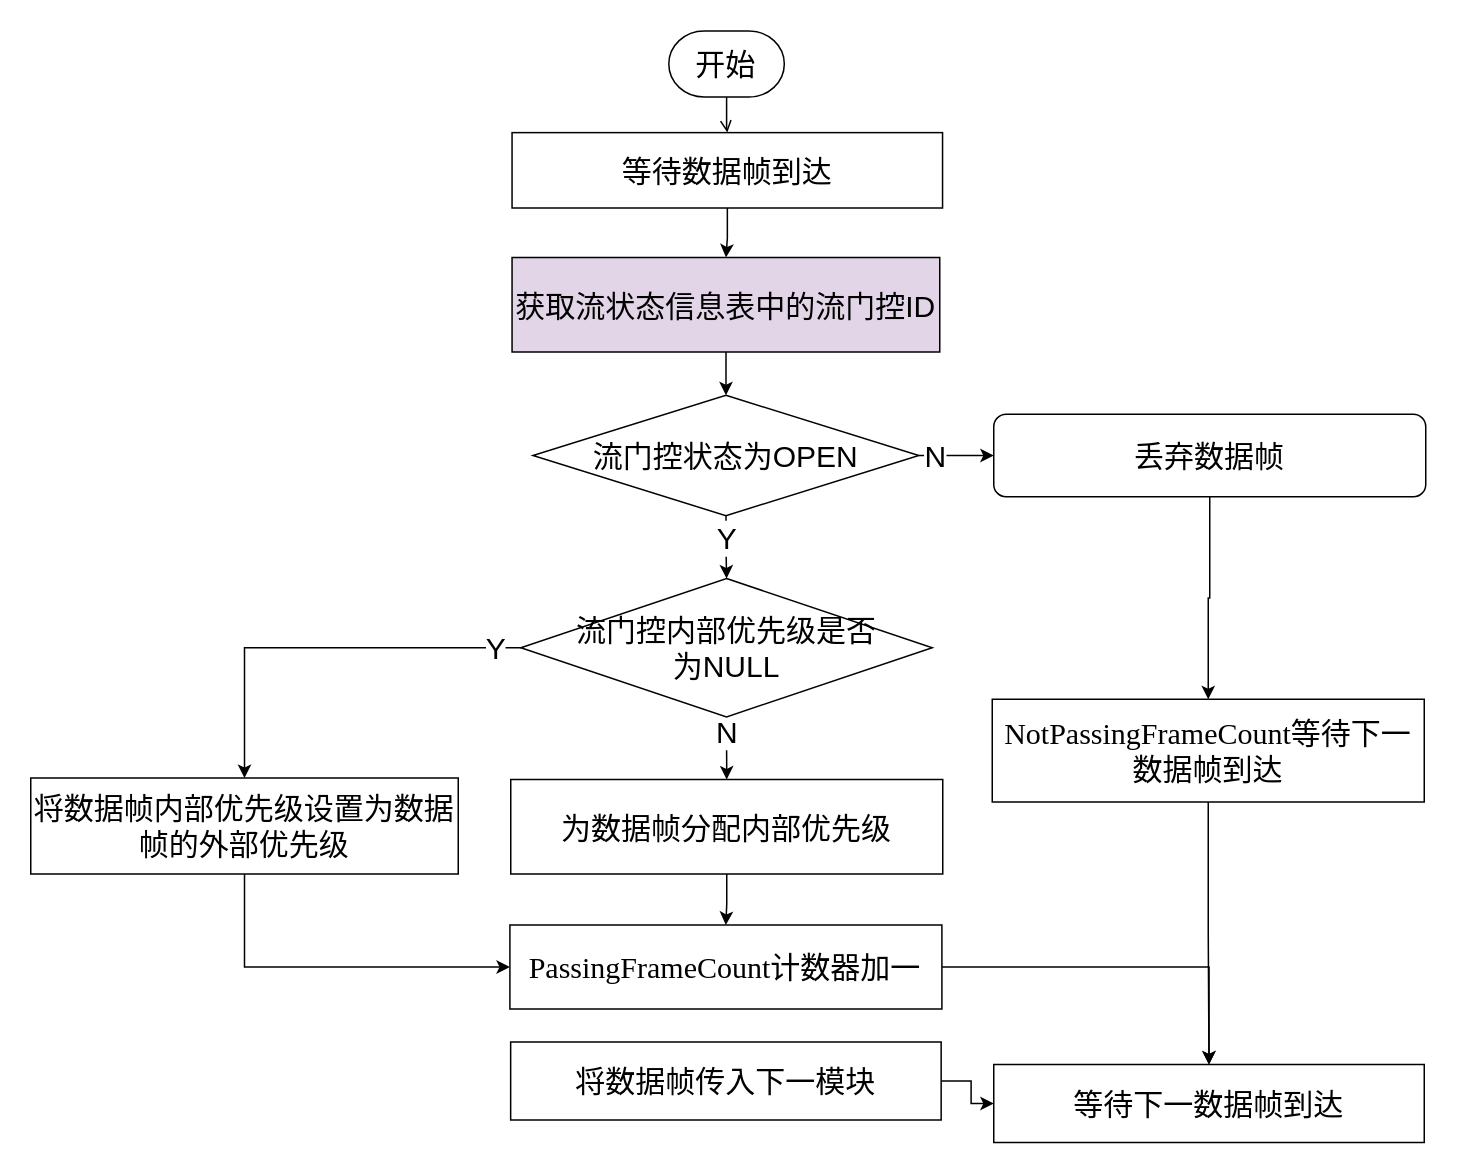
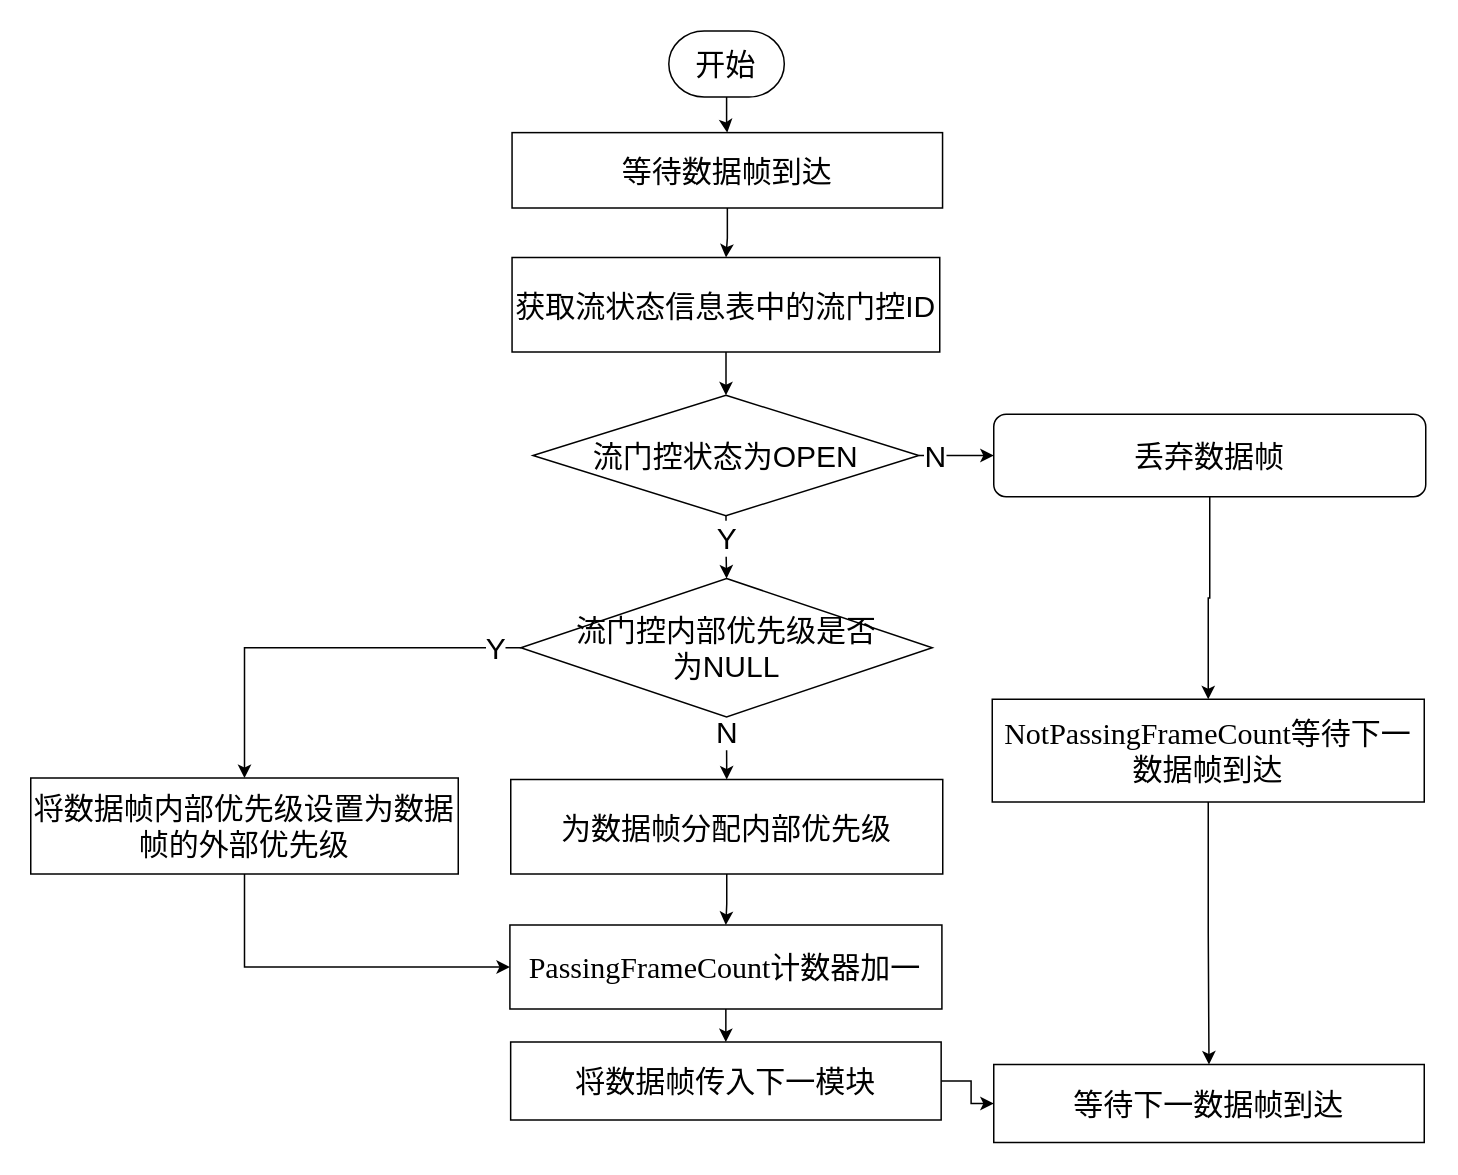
(727, 123) -> (727, 124)
(726, 305) -> (726, 305)
(1074, 967) -> (726, 1031)
